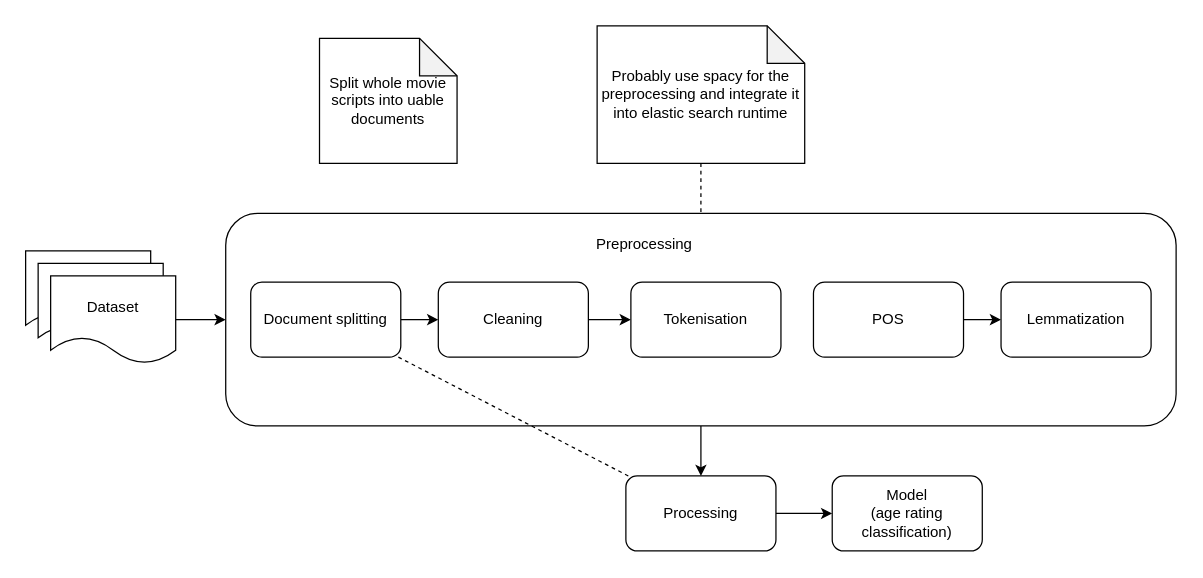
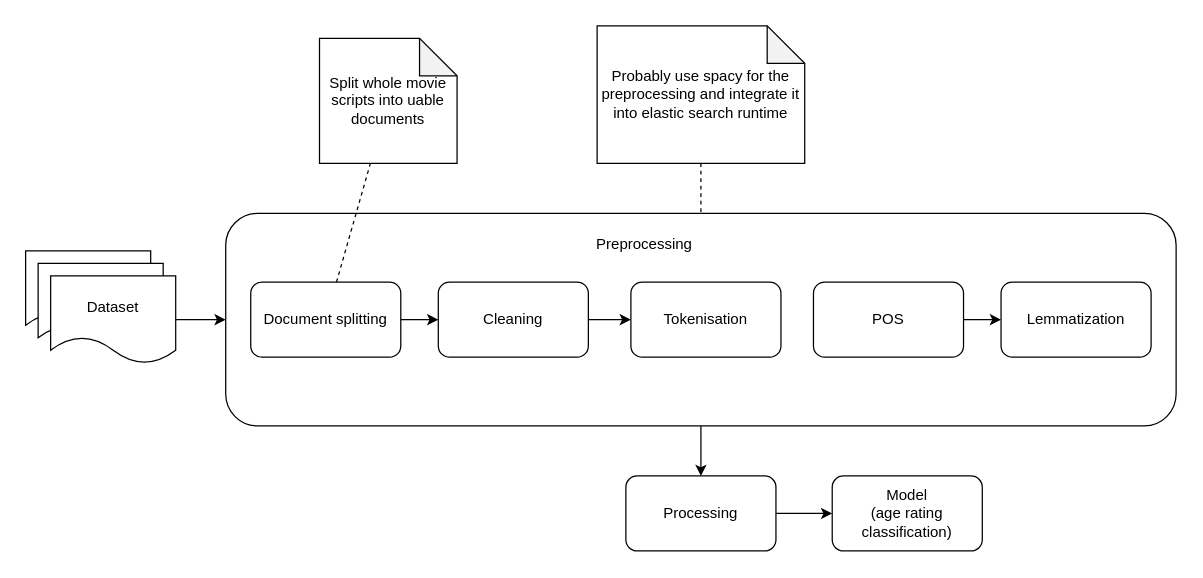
(513, 416) -> (353, 223)
